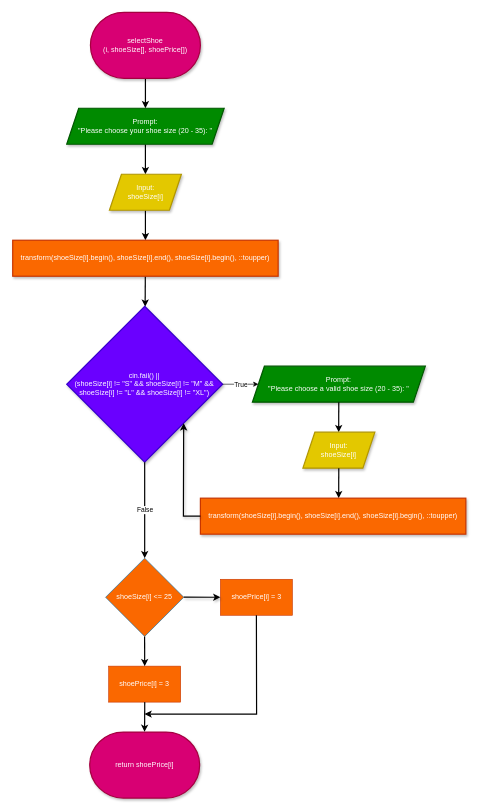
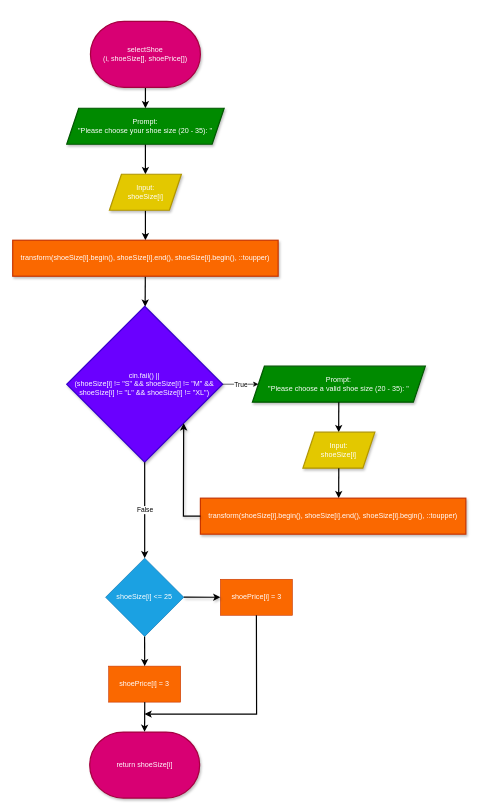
(145, 45) -> (145, 54)
(145, 597) -> (145, 597)
(145, 765) -> (145, 765)
